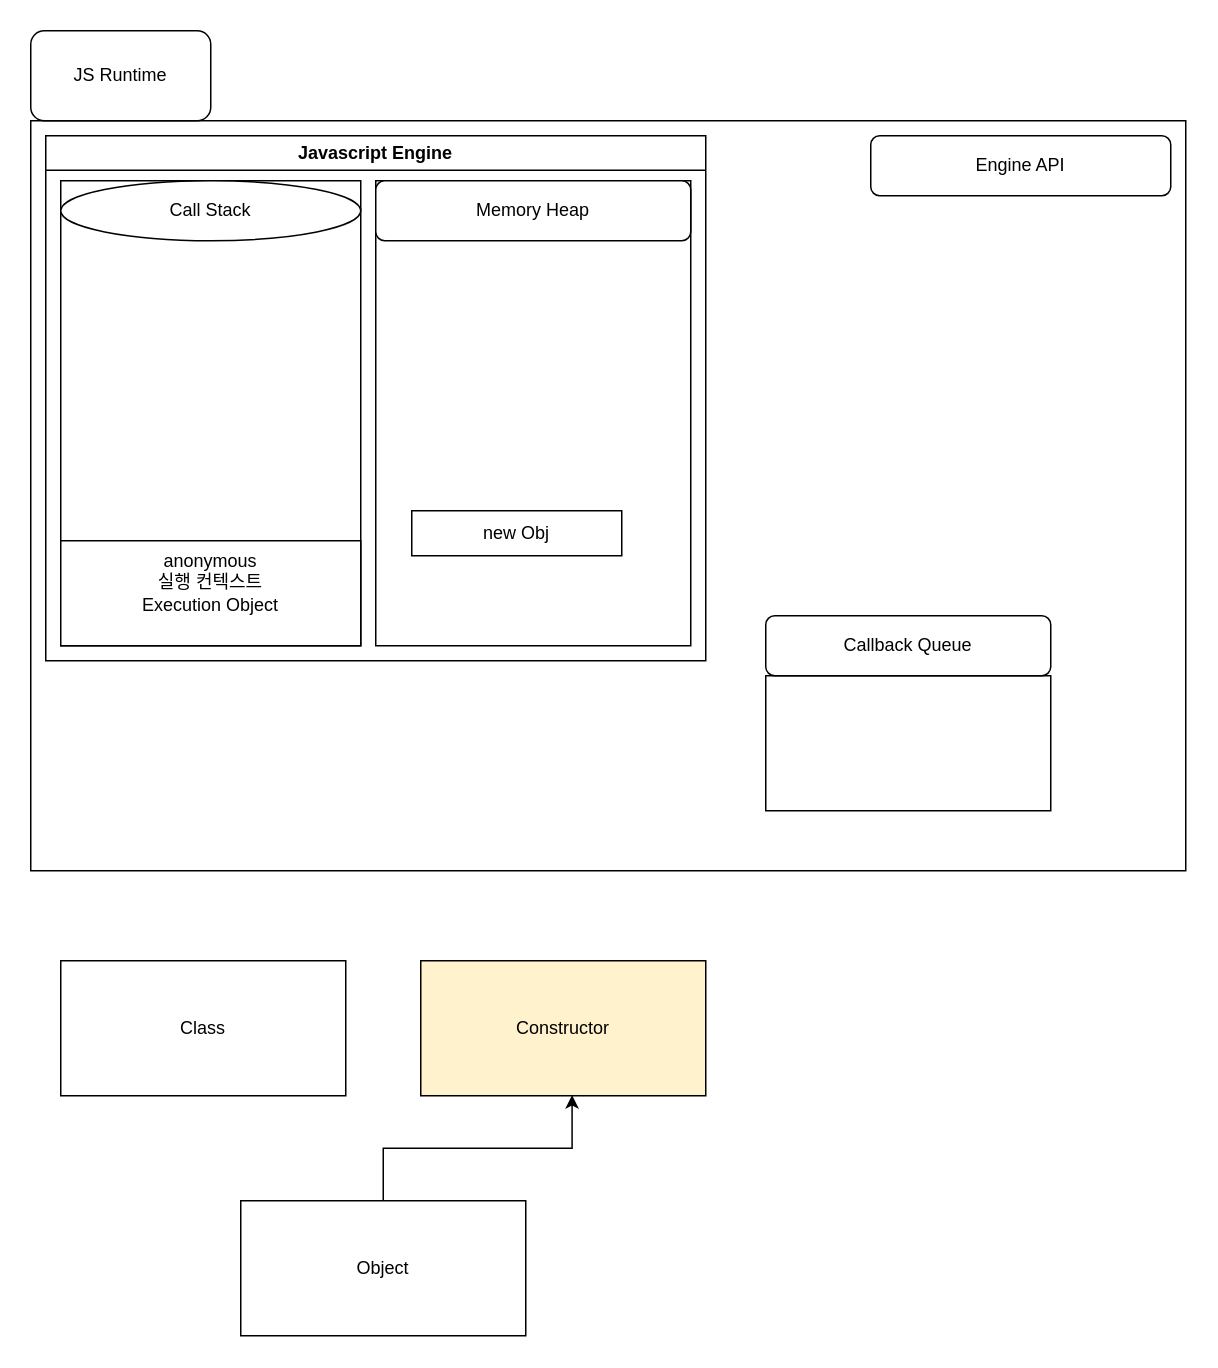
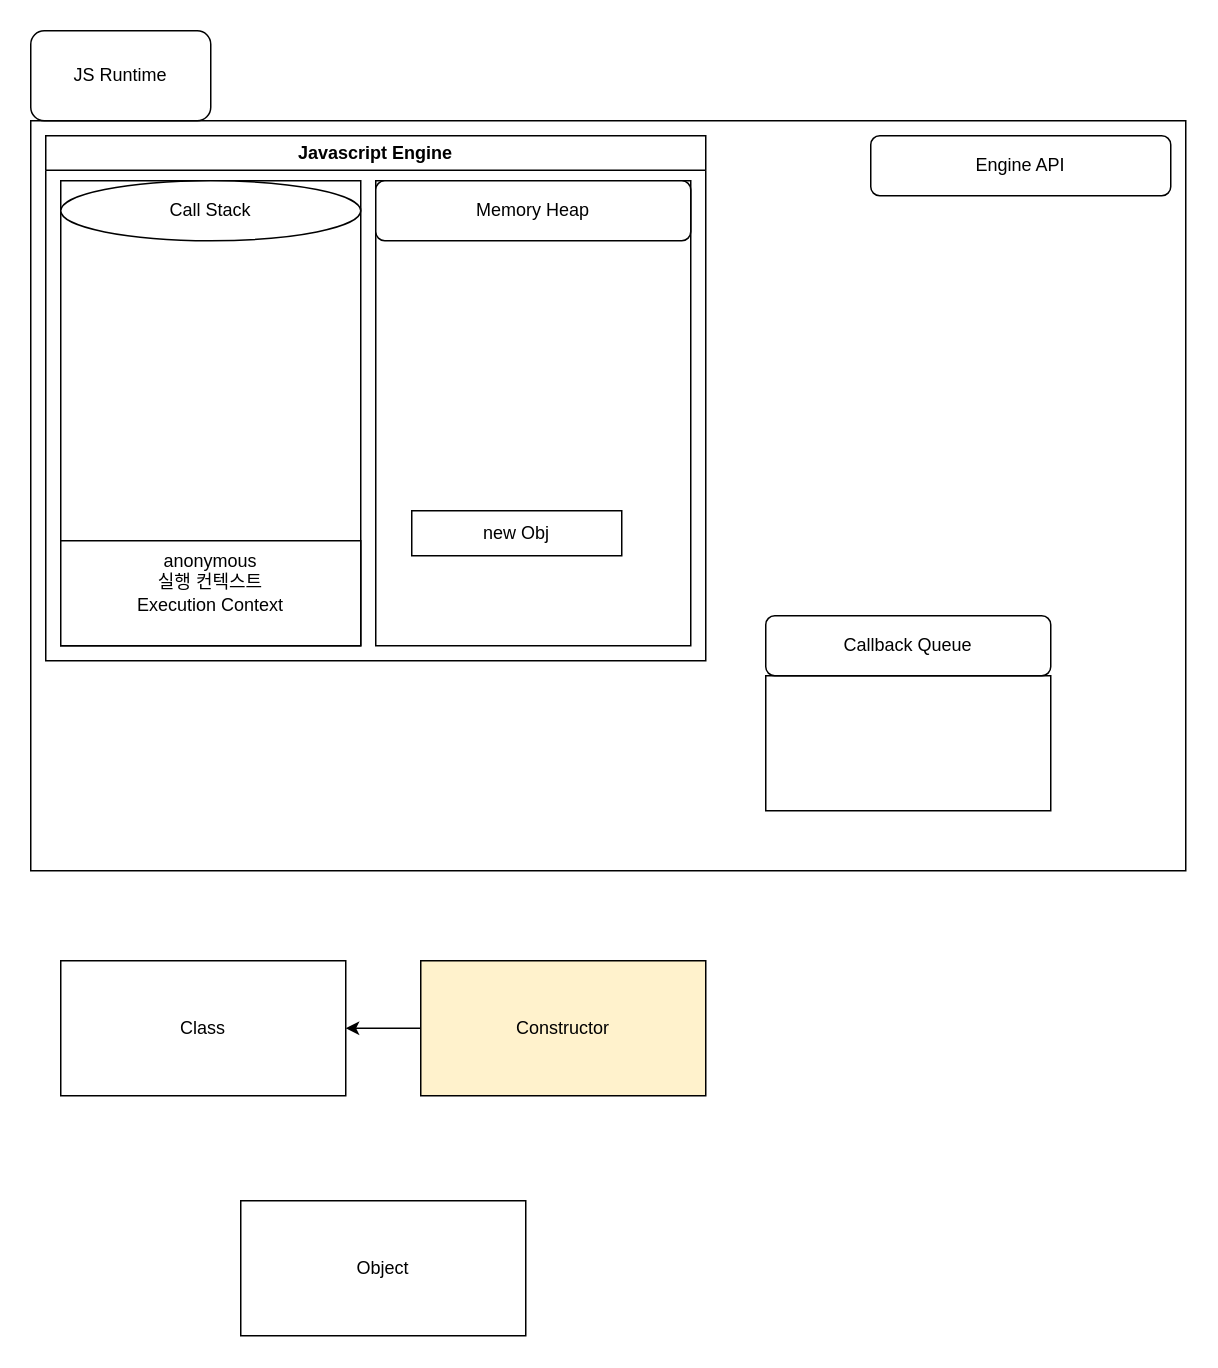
(211, 593) -> (211, 593)
none -> (389, 1028)
(473, 1148) -> none
